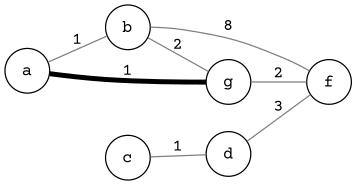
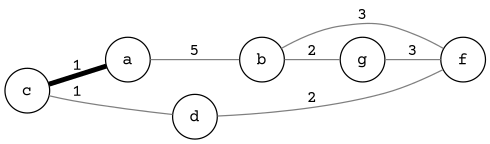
(228, 25) -> (363, 14)
(78, 39) -> (195, 50)
(279, 73) -> (413, 50)
(128, 81) -> (78, 75)
(279, 106) -> (312, 97)
